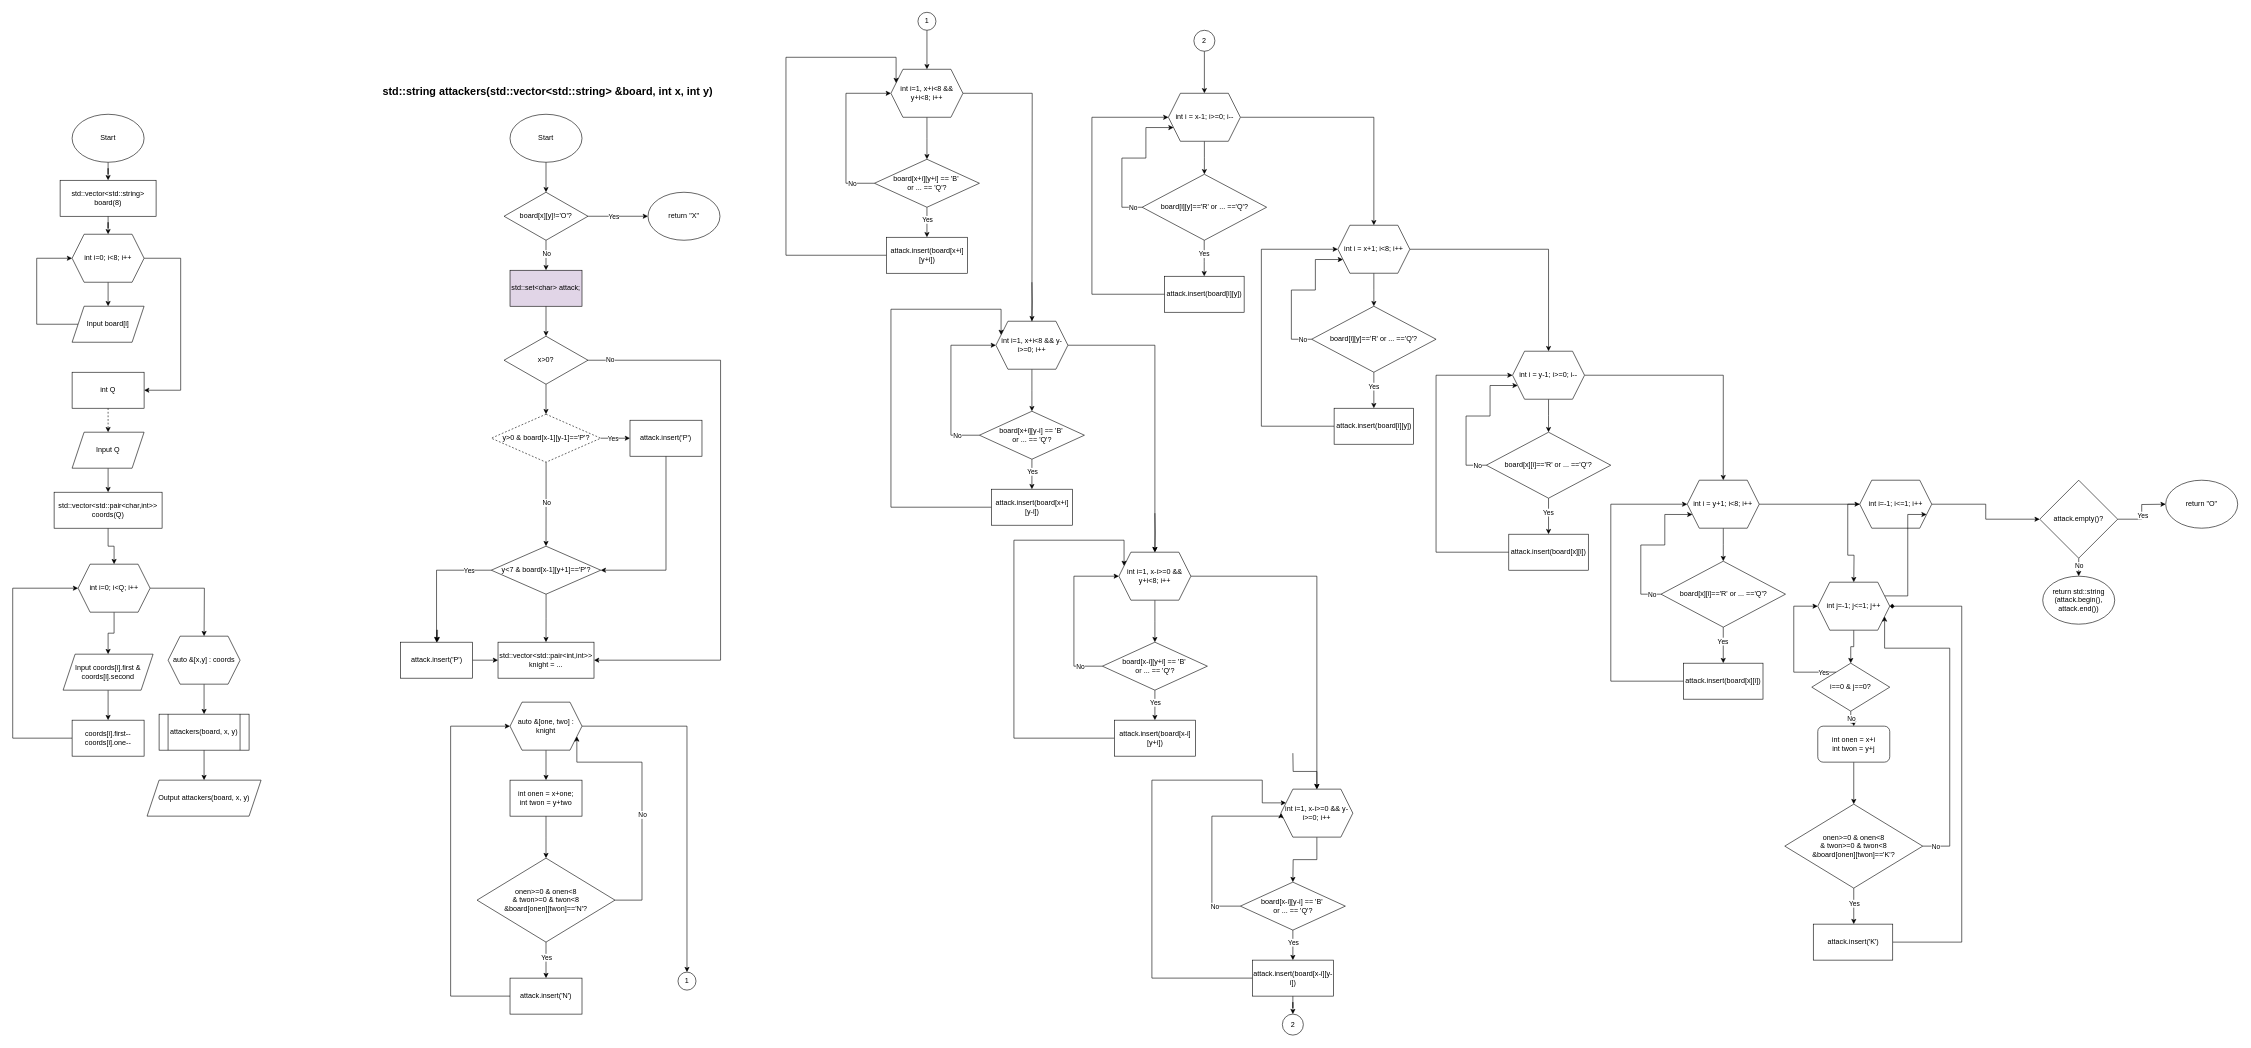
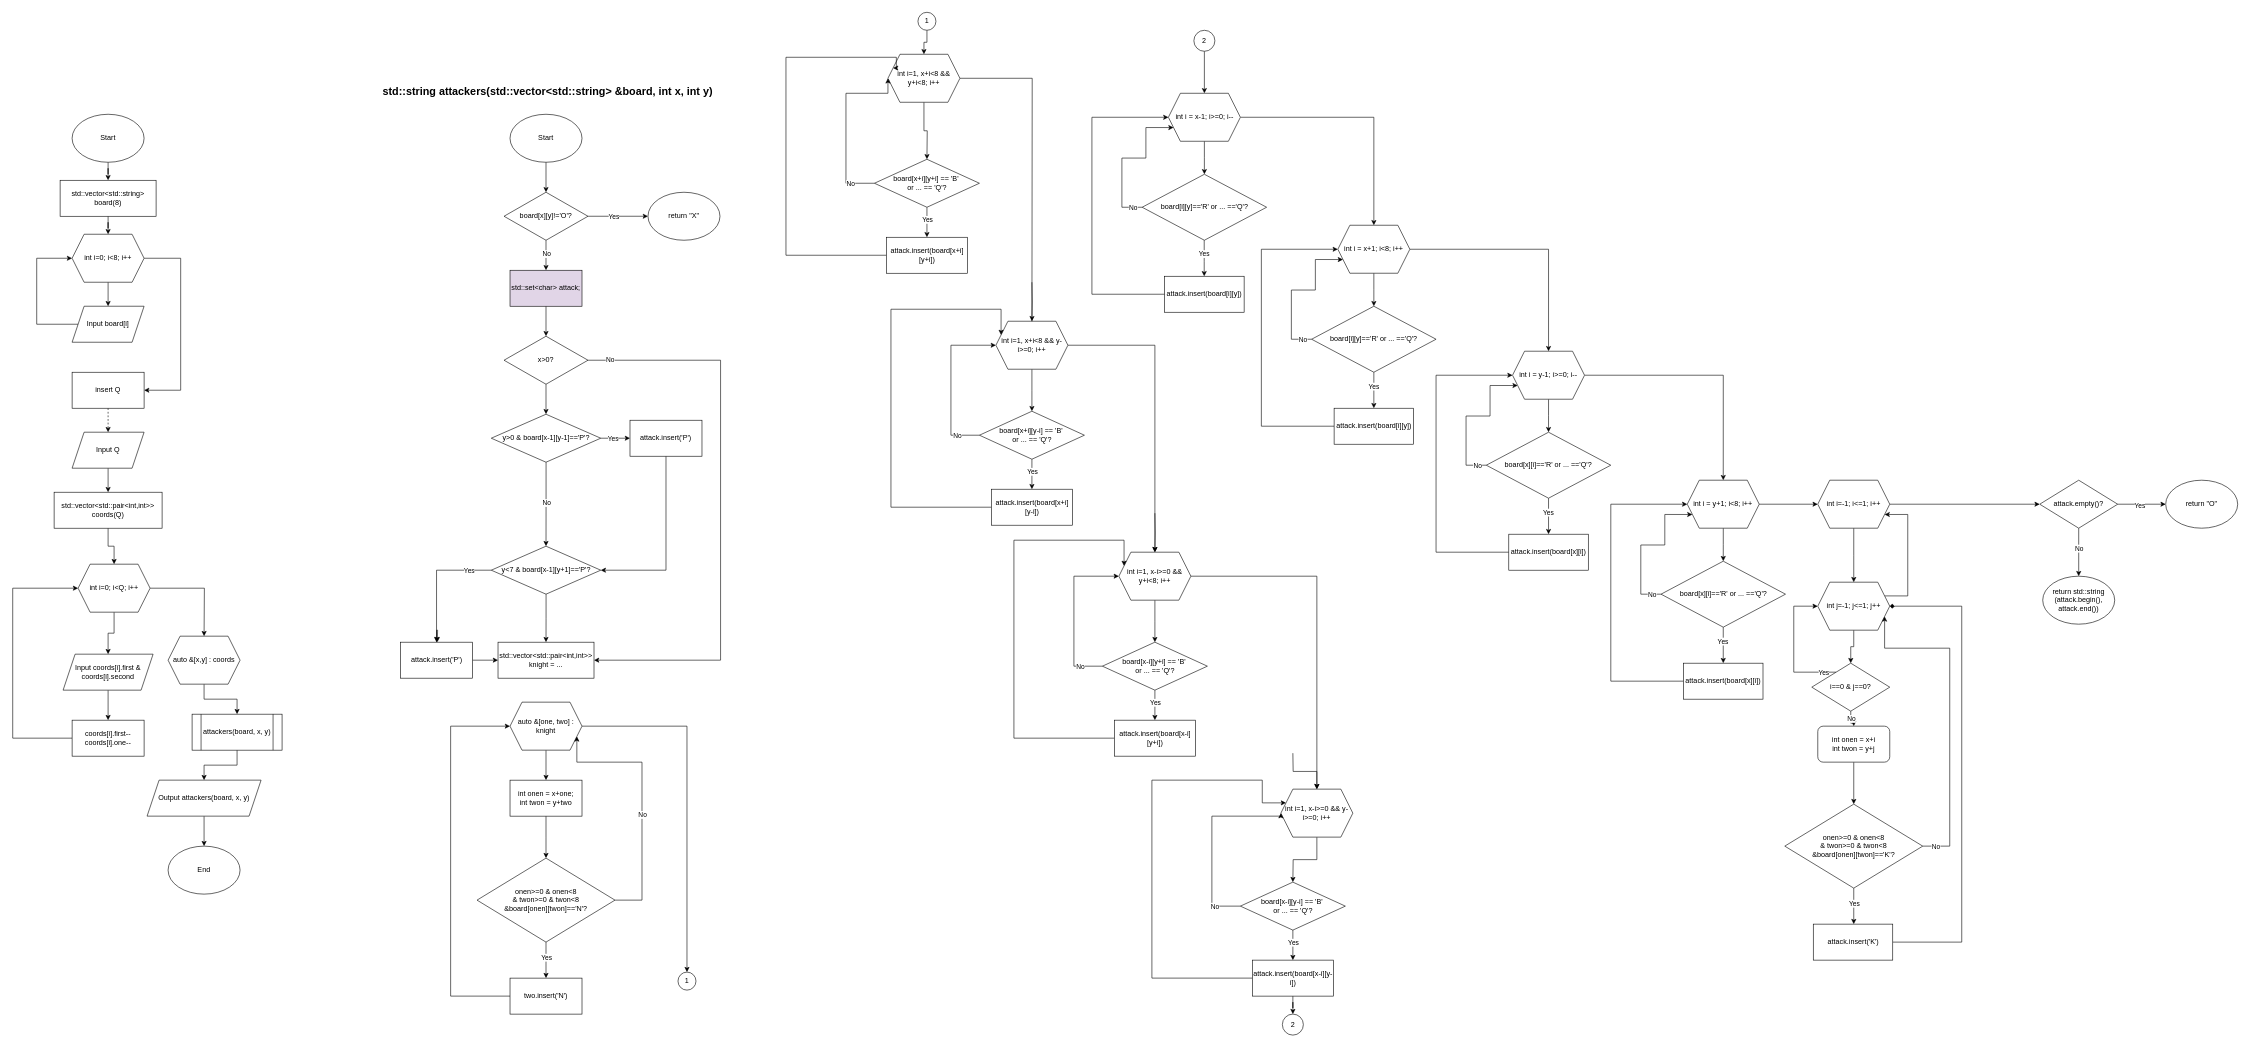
(927, 93) -> (924, 78)
(108, 390) -> (108, 390)
(546, 438) -> (546, 438)
(1896, 504) -> (1854, 504)
(108, 510) -> (108, 510)
(2079, 519) -> (2079, 504)
(204, 732) -> (237, 732)
none -> (204, 840)
none -> (204, 870)
(546, 996) -> (546, 996)
